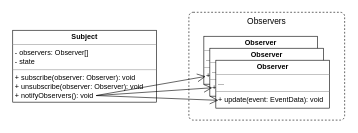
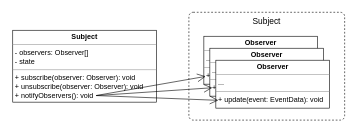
(267, 22) -> (267, 22)
